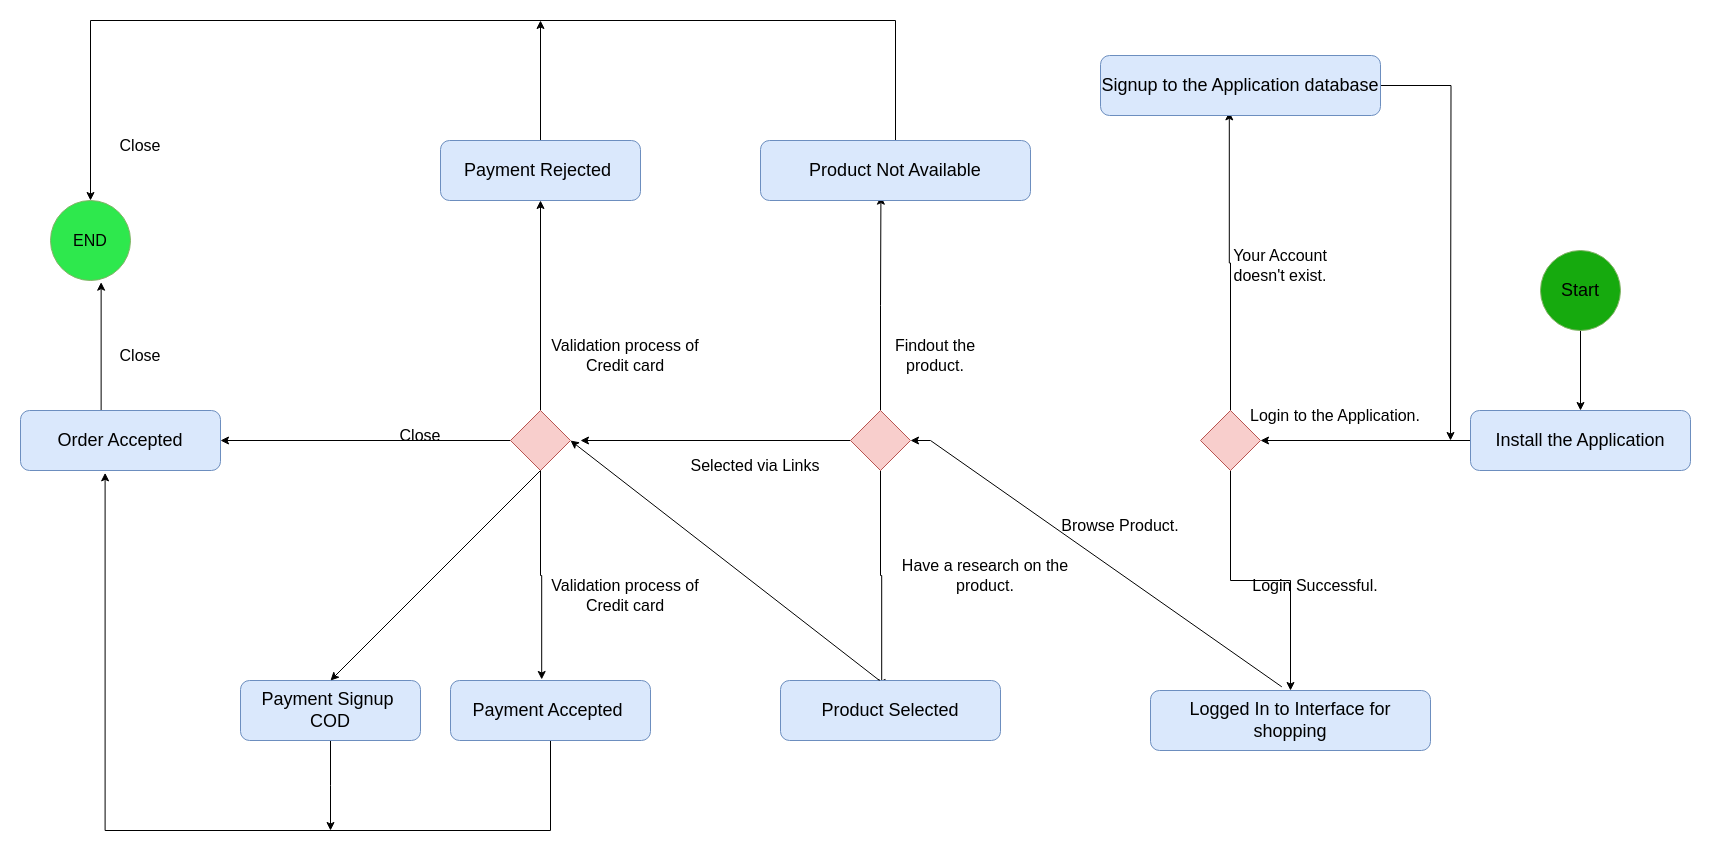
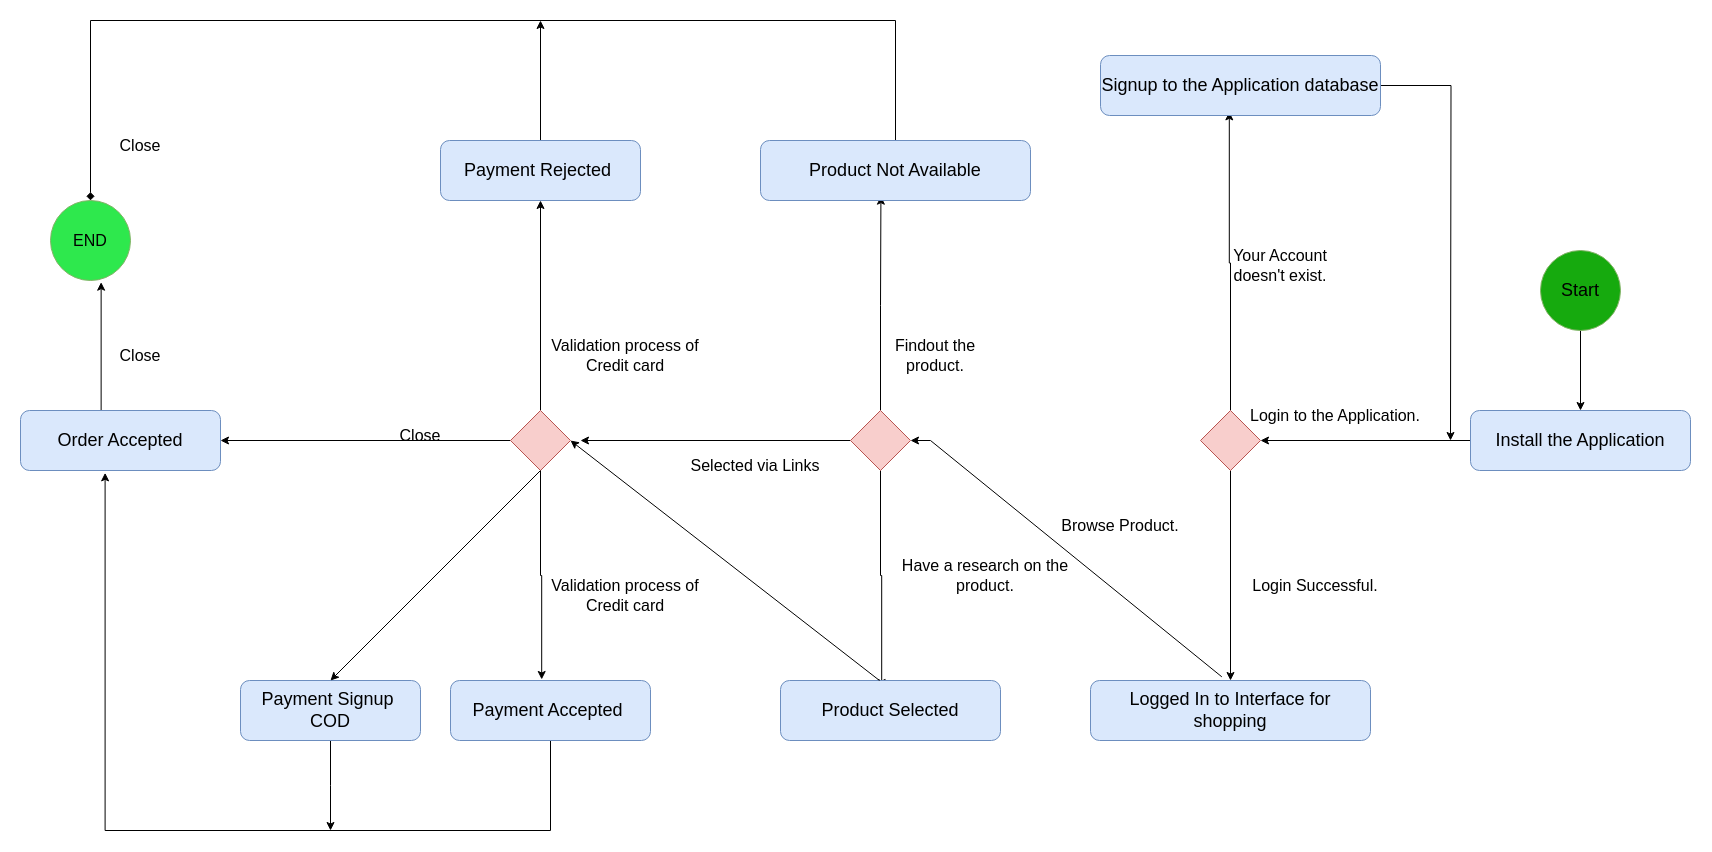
(91, 192) -> (91, 192)
(1291, 721) -> (1231, 711)
